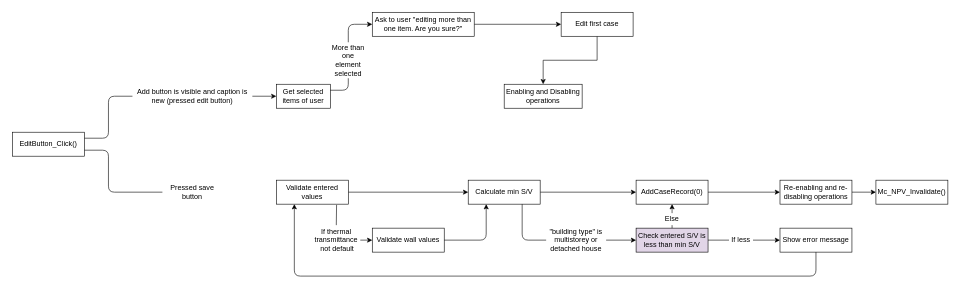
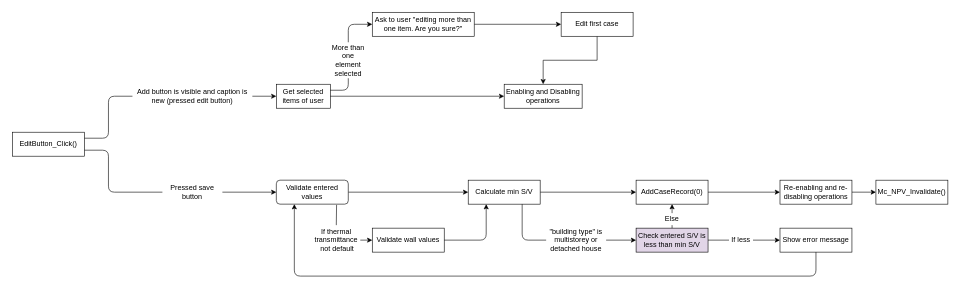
none -> (498, 96)
none -> (270, 192)
(312, 192) -> (312, 192)
